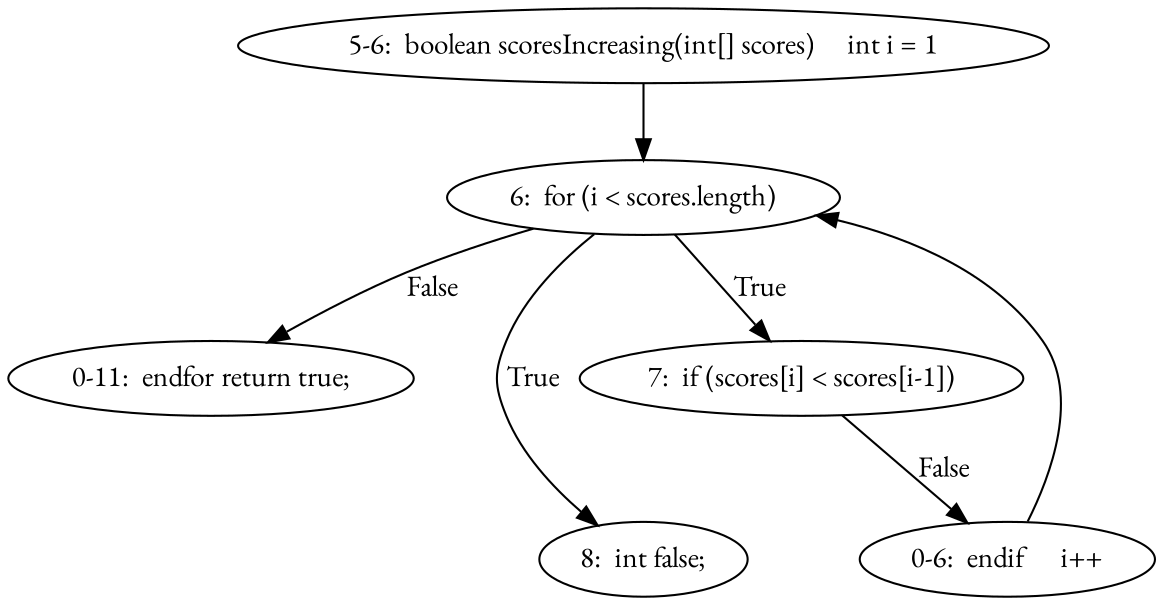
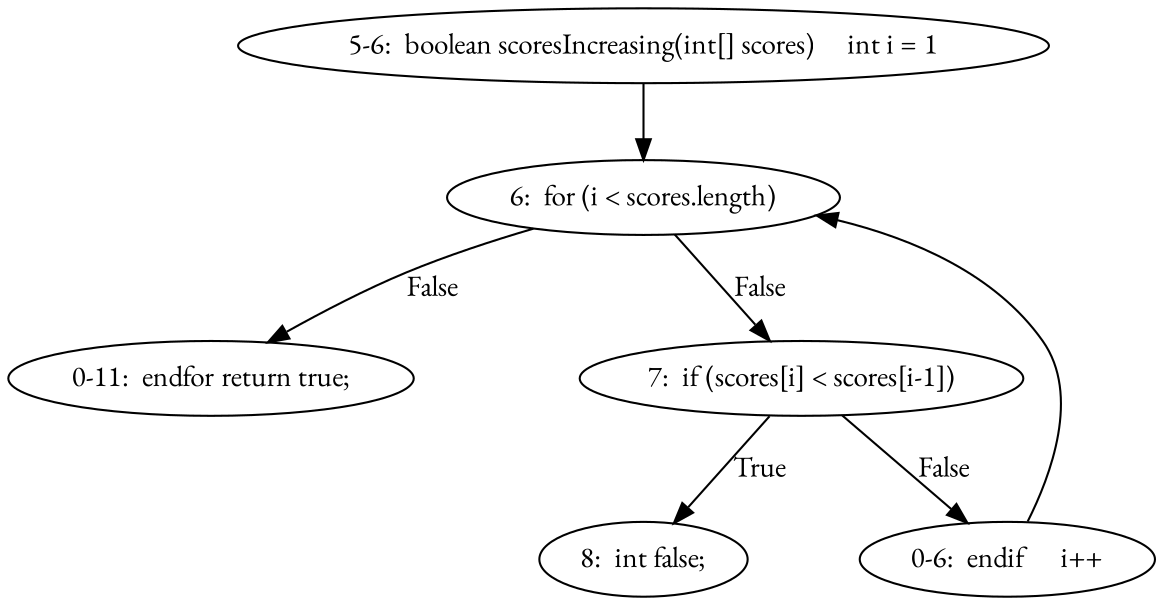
(760, 288) -> (760, 288)
(498, 370) -> (729, 462)
